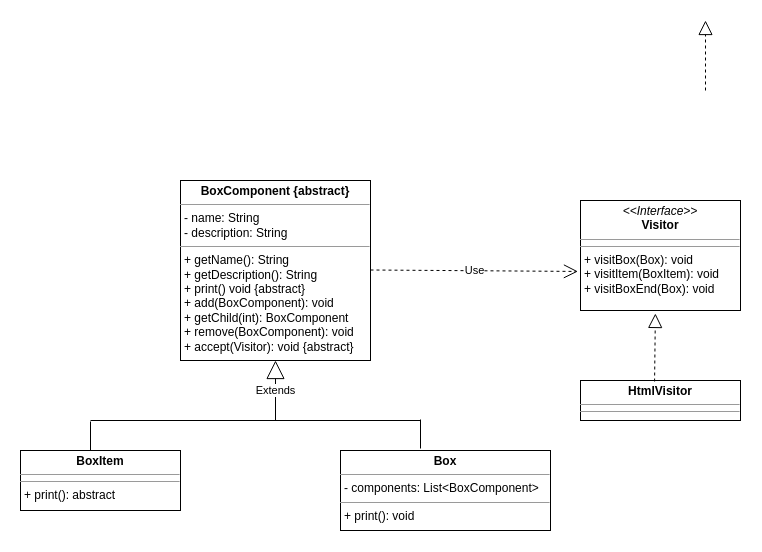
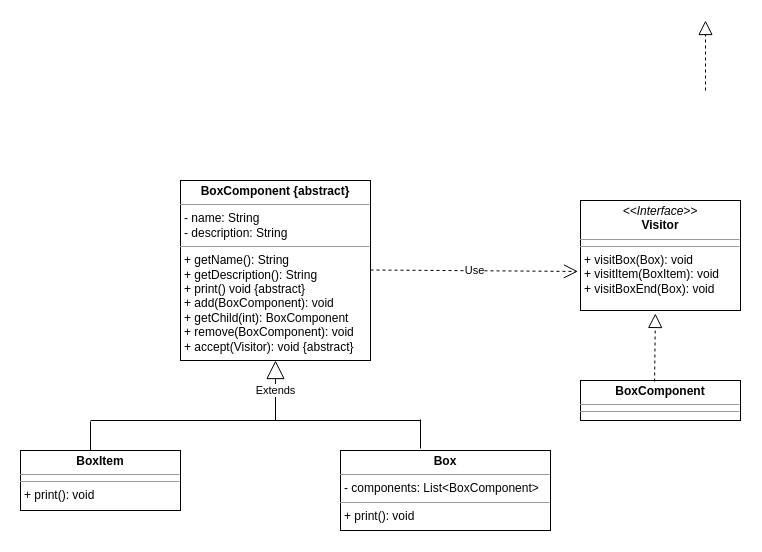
(613, 388) -> (621, 388)
(78, 465) -> (63, 465)
